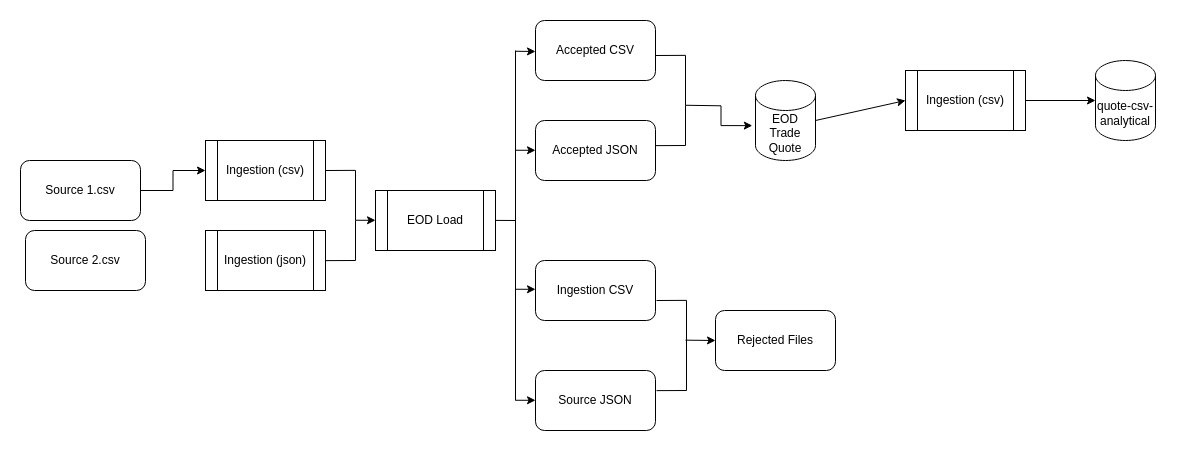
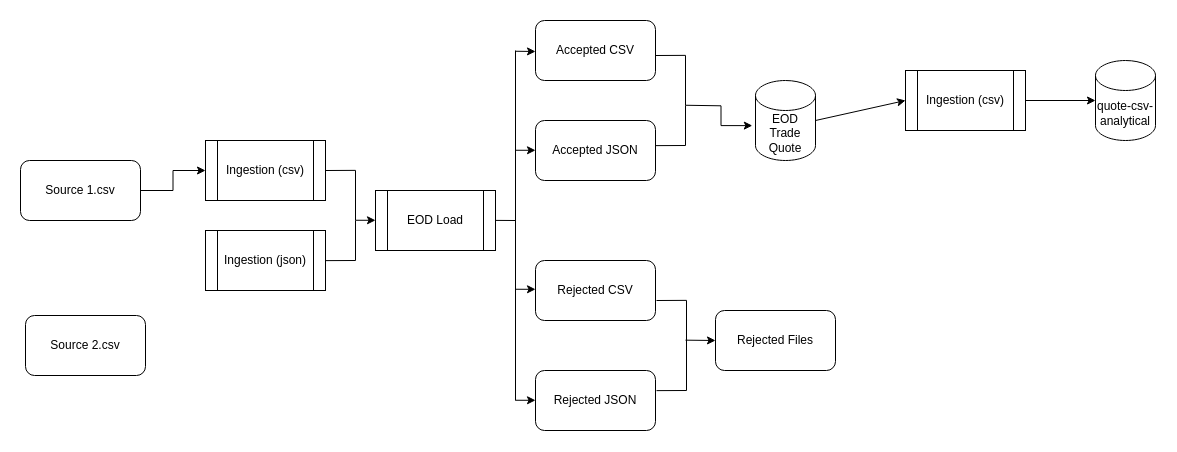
(86, 261) -> (86, 346)
(596, 291) -> (596, 291)
(596, 401) -> (596, 401)
